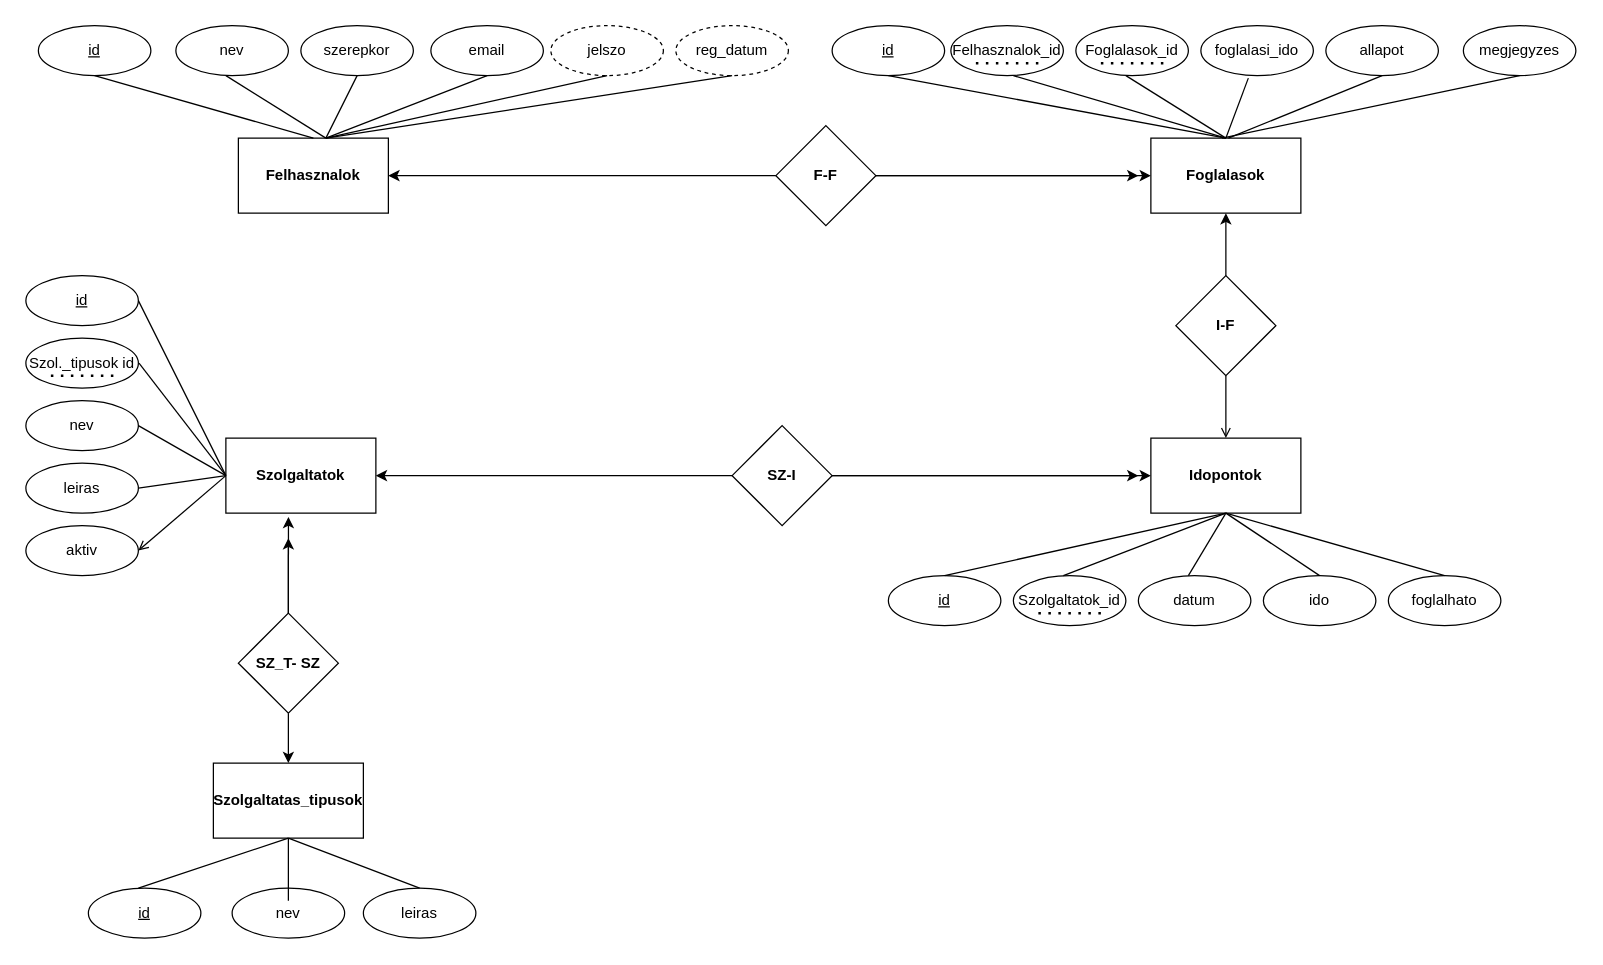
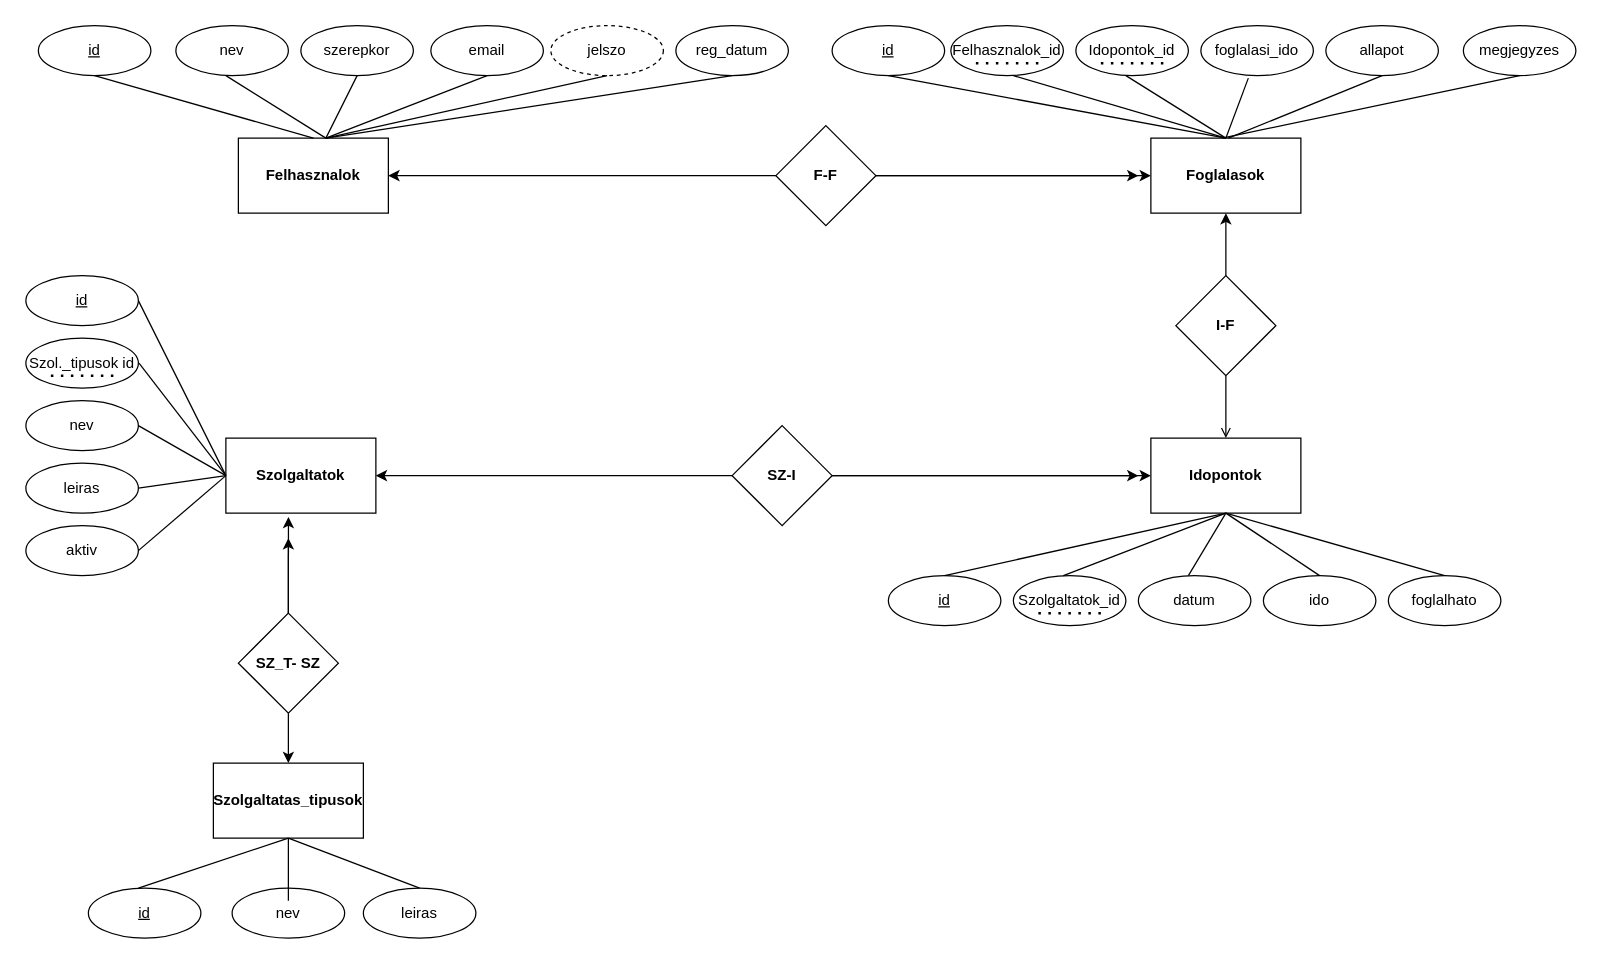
(732, 51) -> (732, 51)
(1132, 51) -> (1132, 51)
(143, 547) -> (142, 547)
